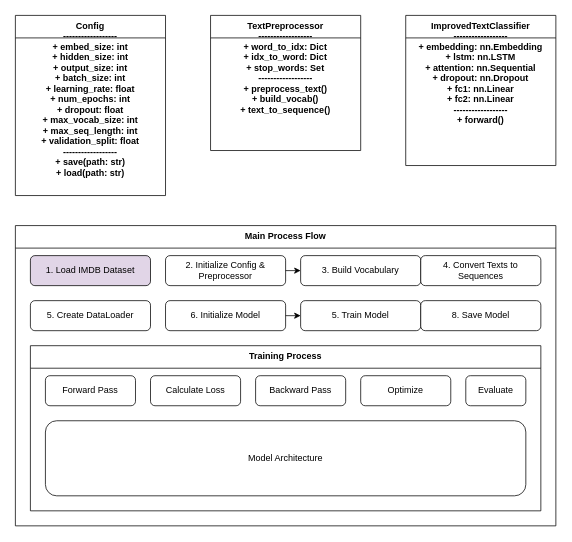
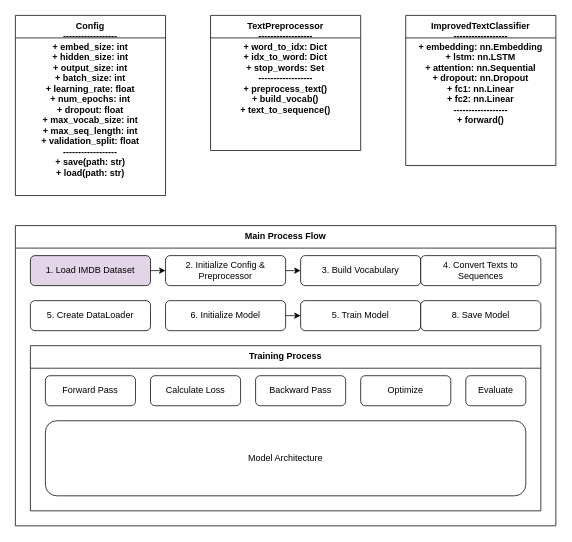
none -> (155, 270)
